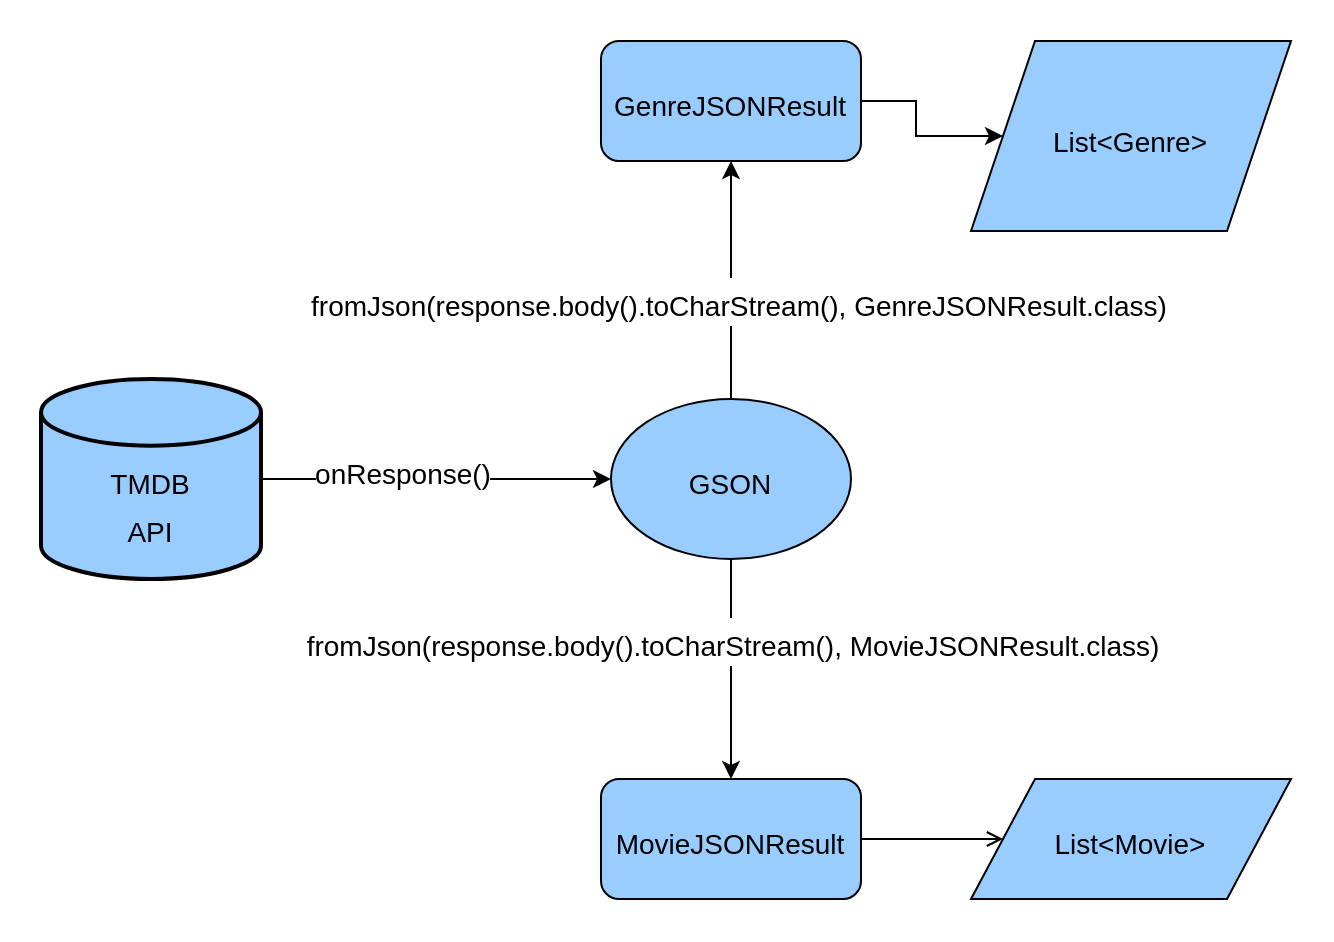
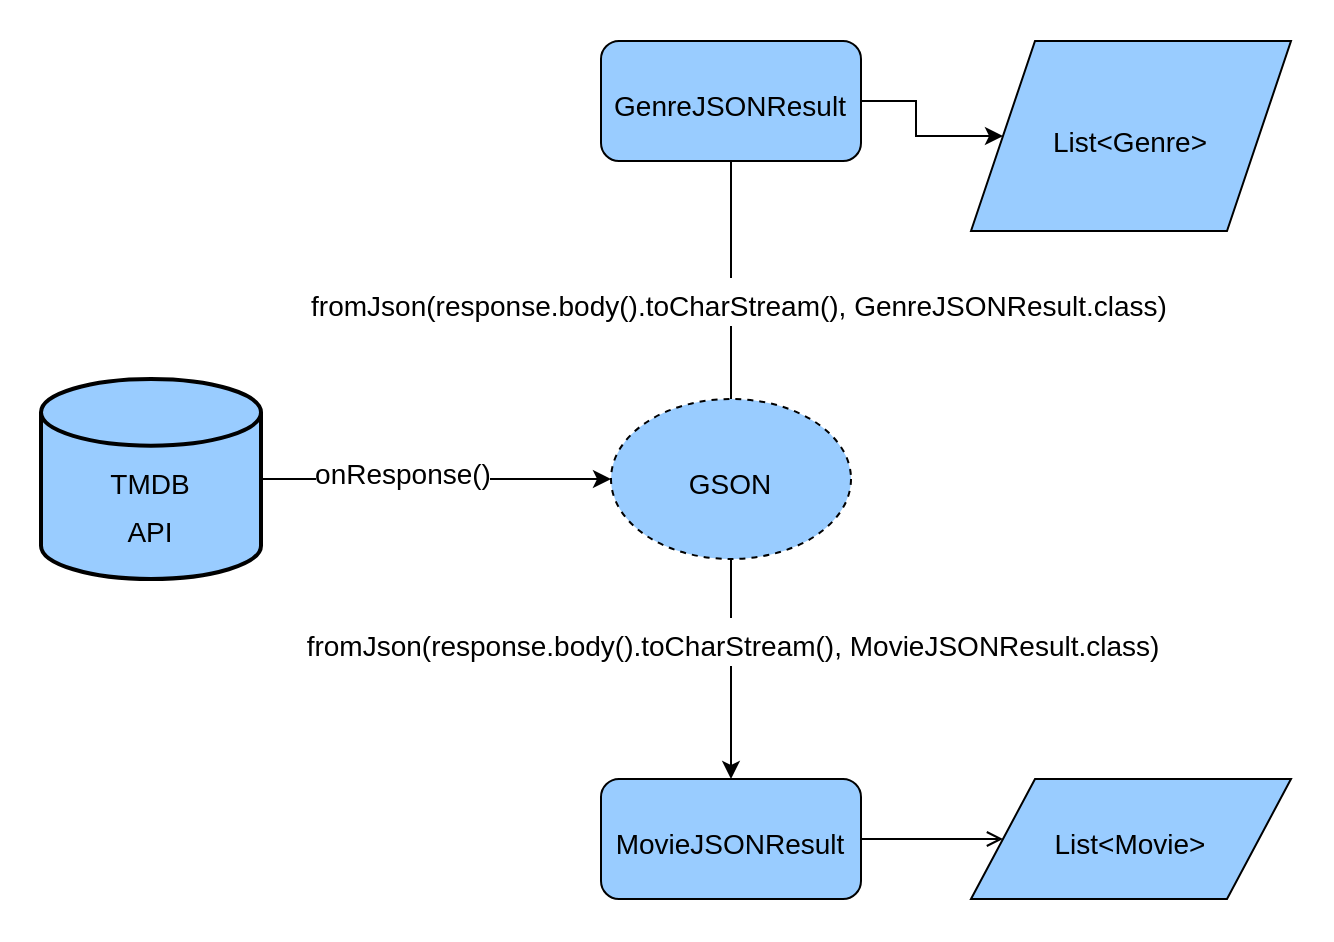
(731, 176) -> (731, 170)
(731, 479) -> (731, 479)
